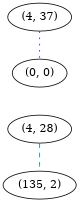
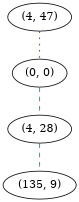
(40, 17) -> (40, 17)
none -> (40, 101)
(40, 185) -> (40, 185)
